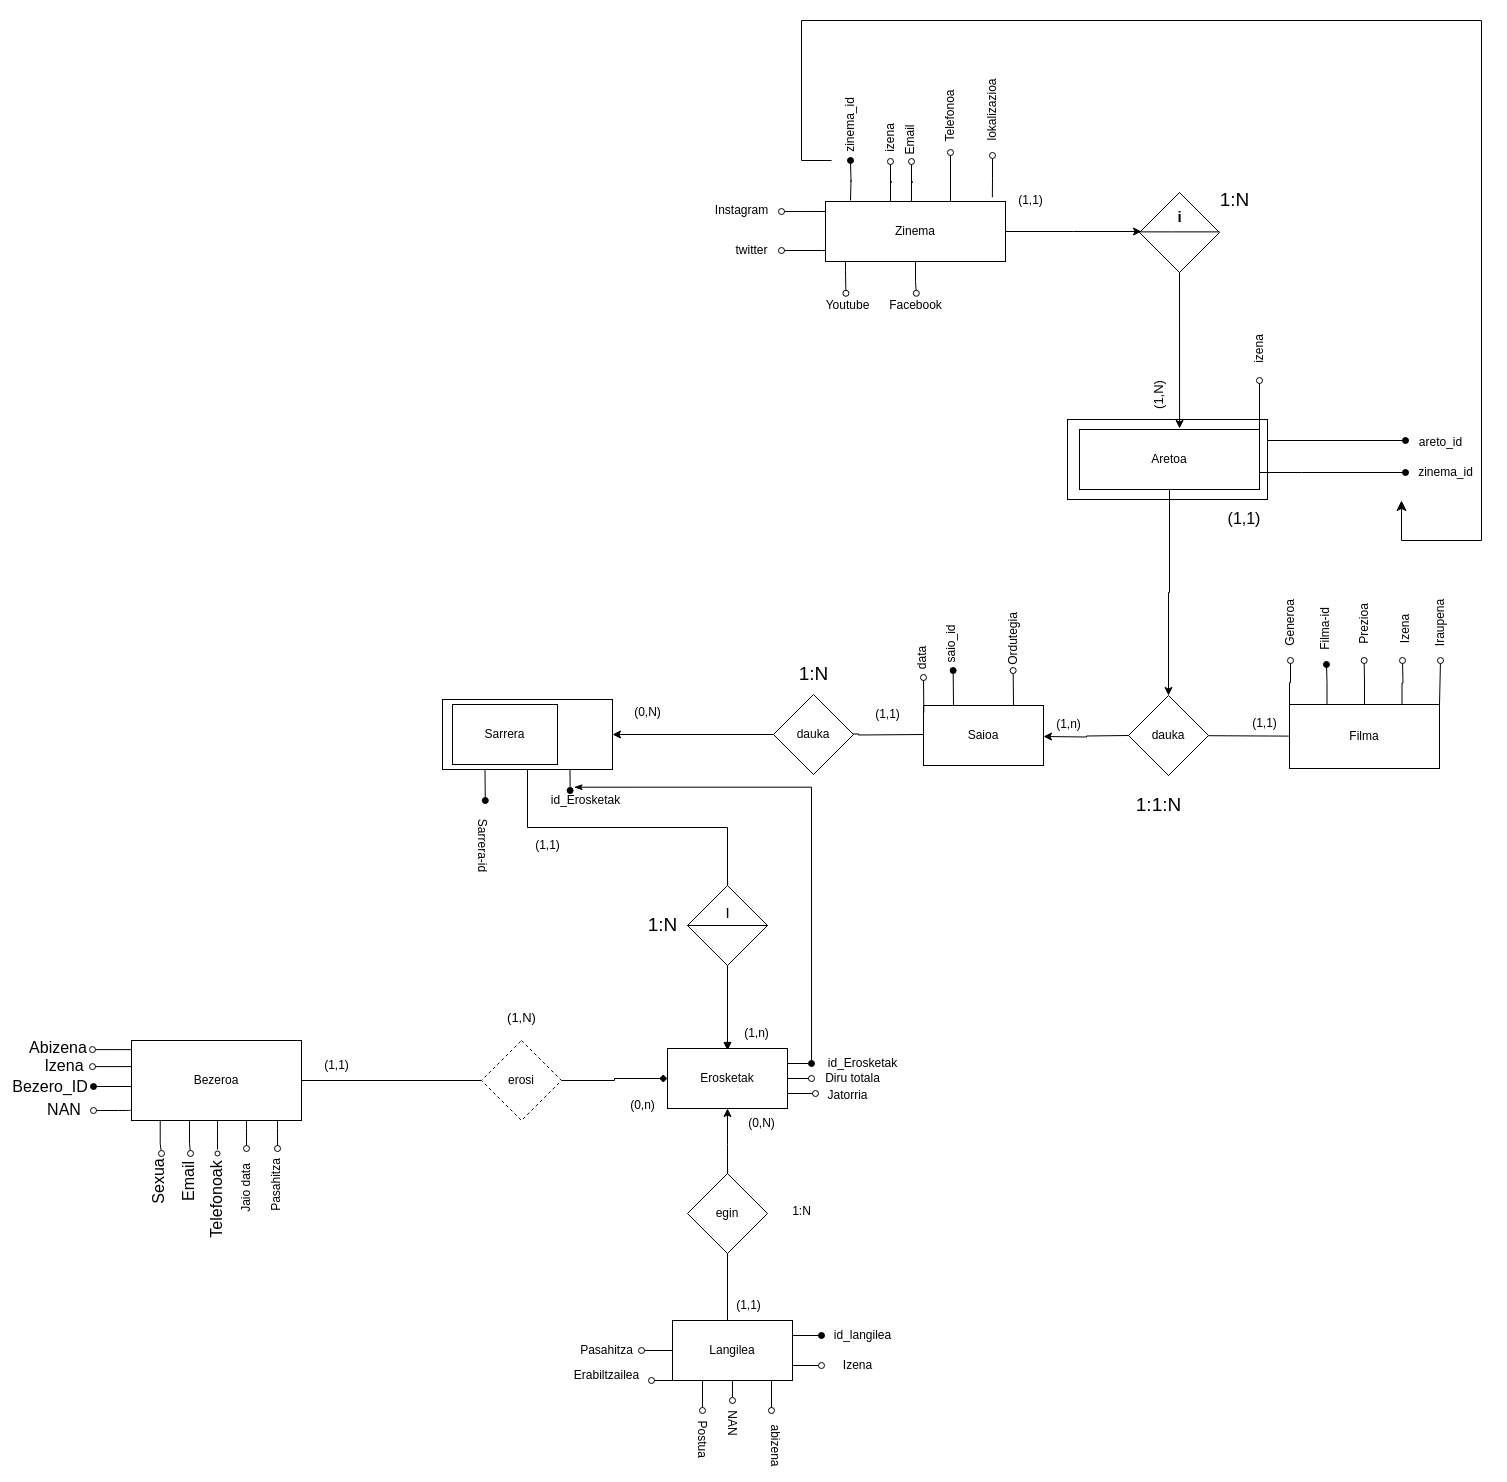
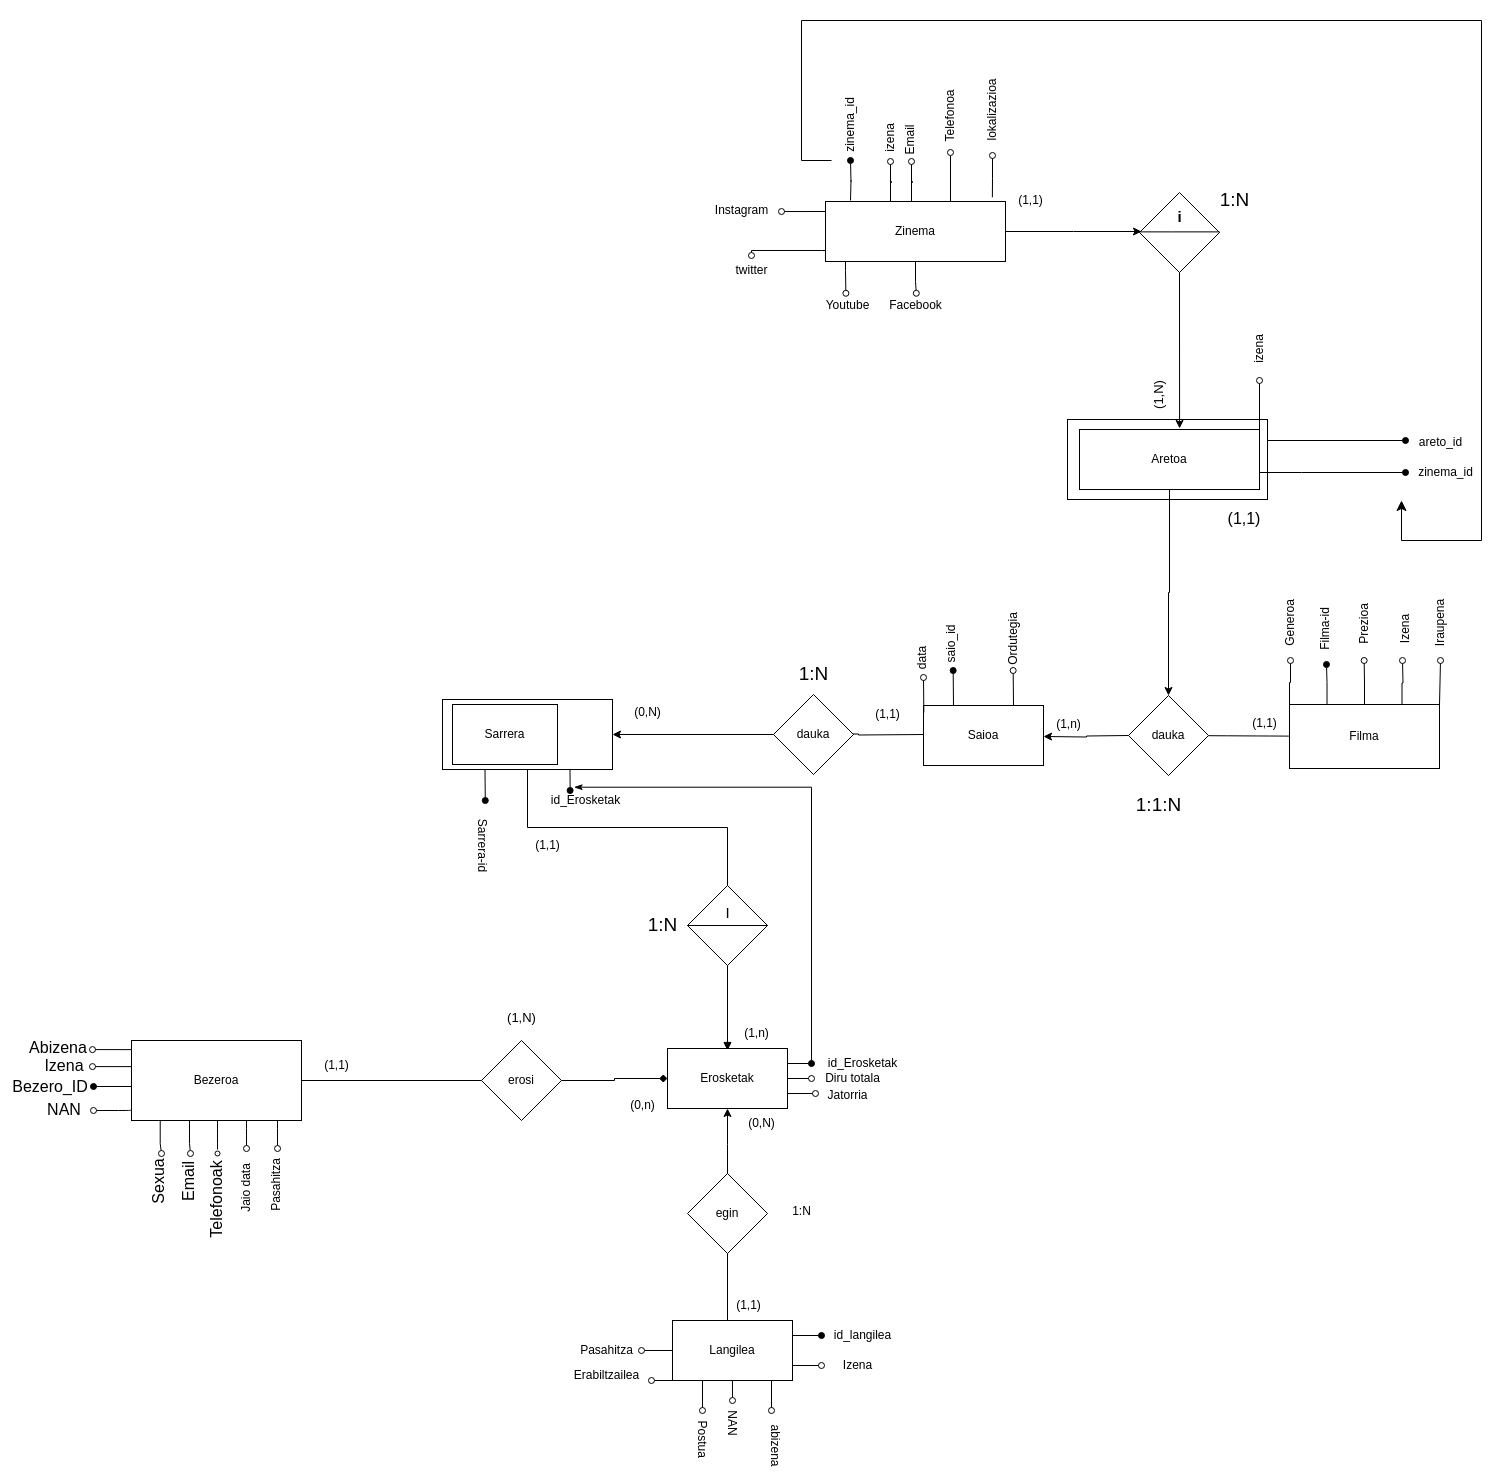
(752, 251) -> (752, 271)
(522, 1081) -> (522, 1081)
